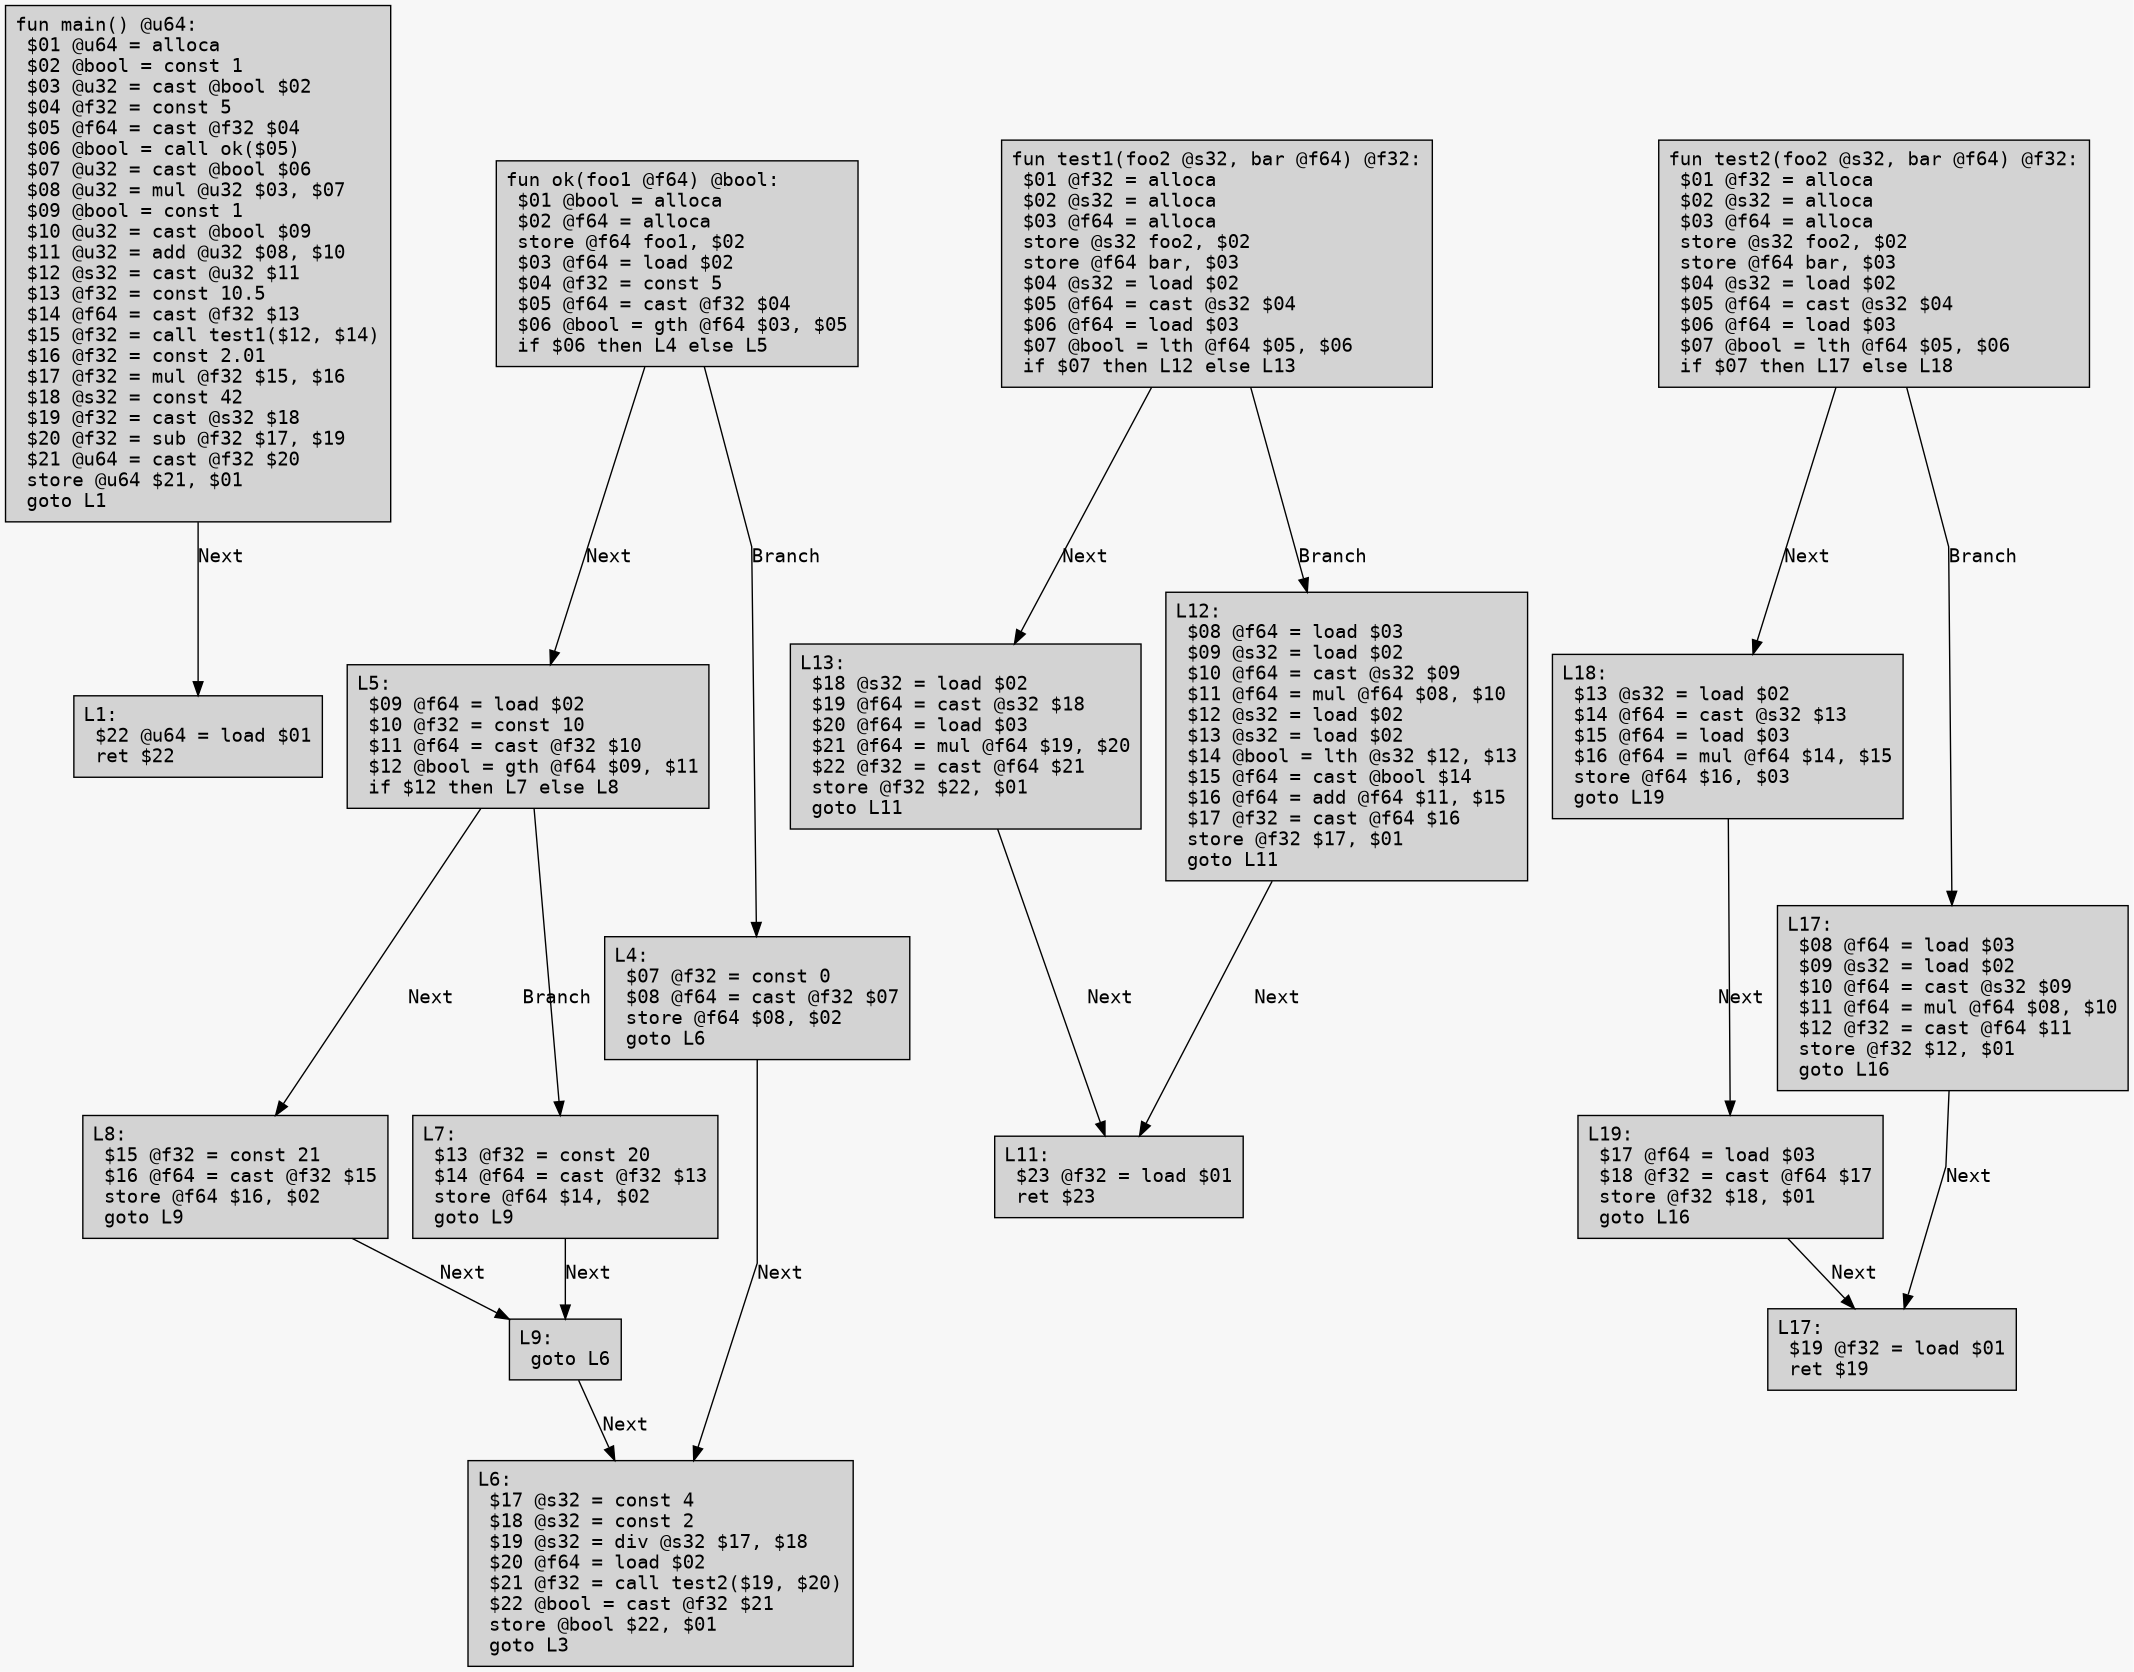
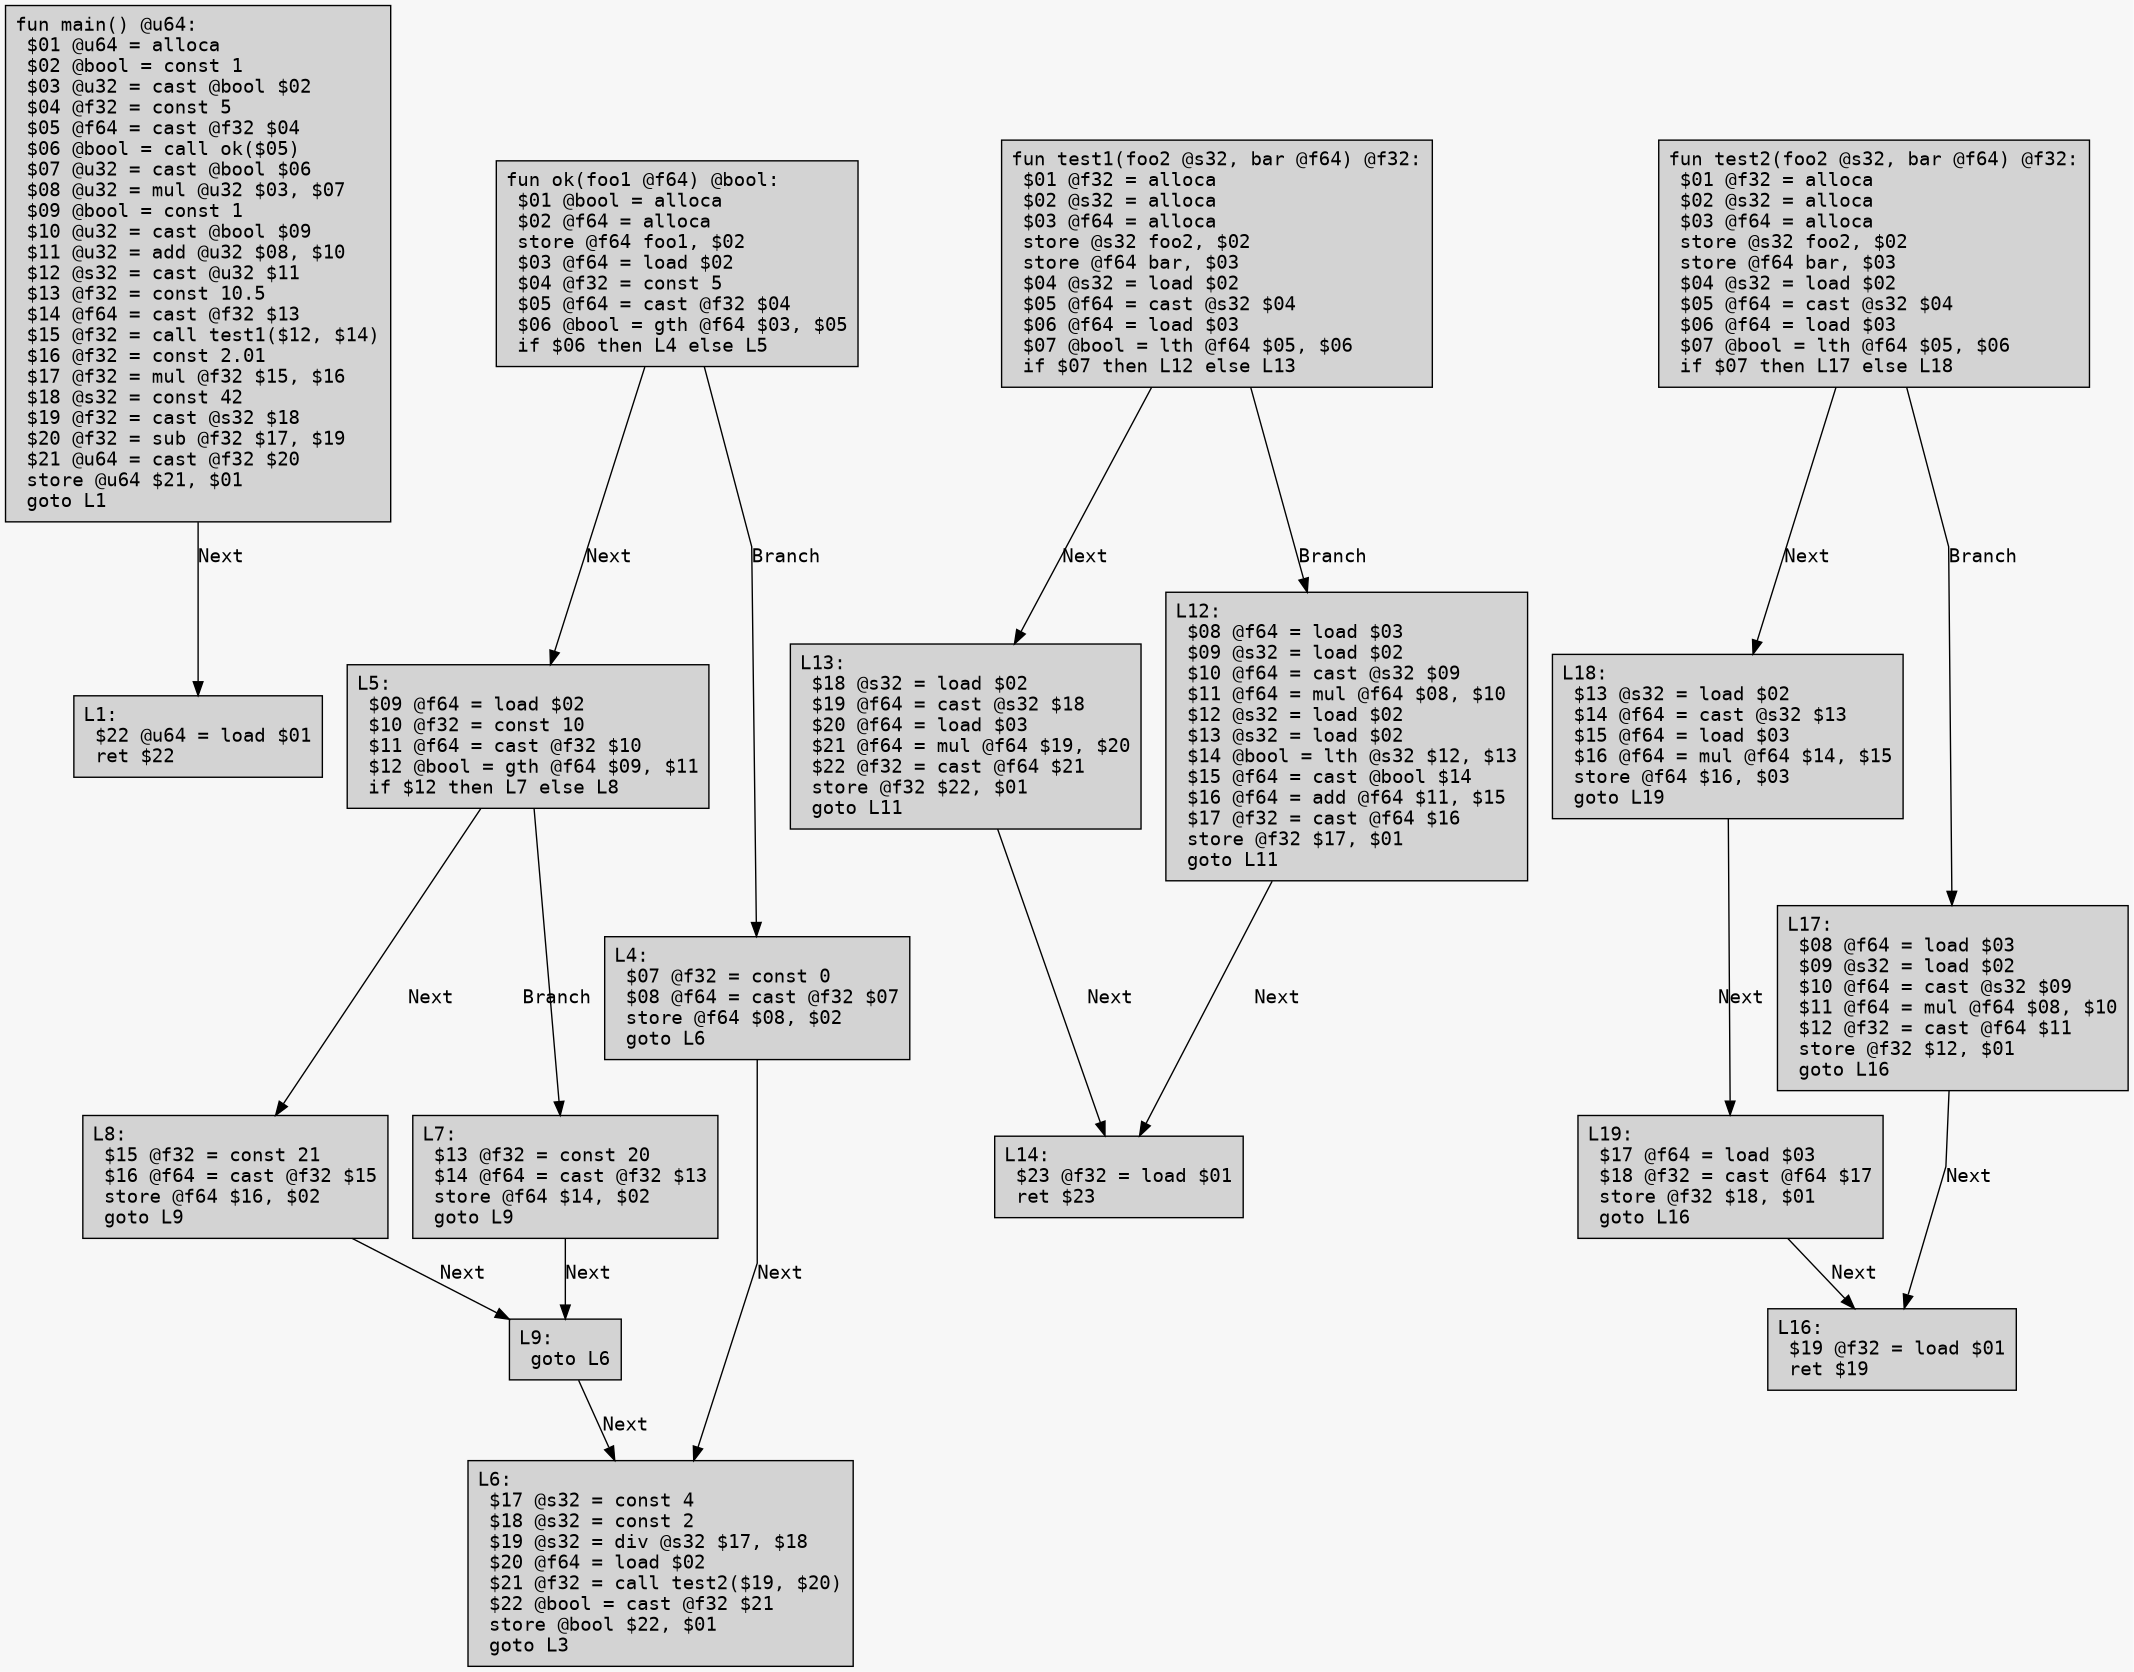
(1119, 1177) -> (1119, 1177)
(1892, 1349) -> (1892, 1349)
